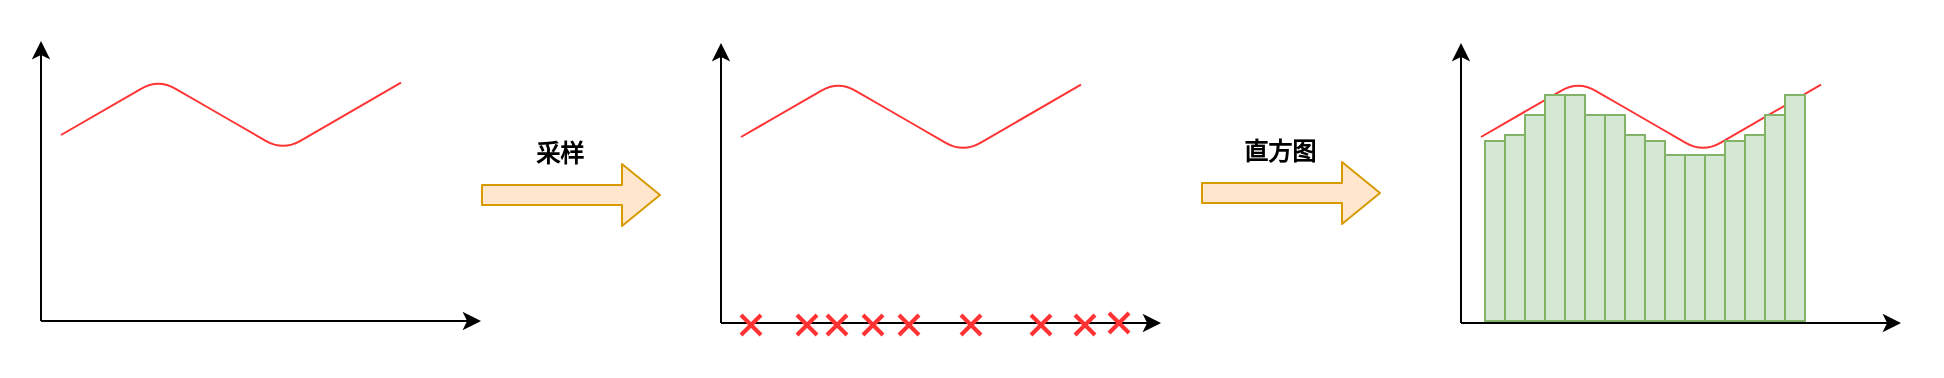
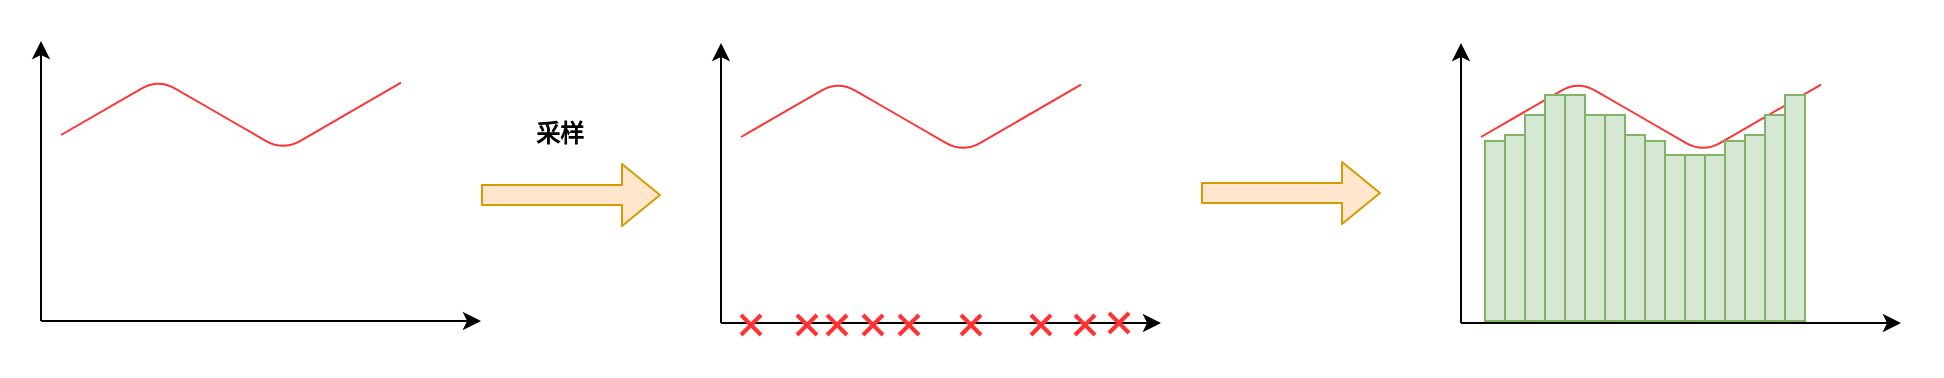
(1281, 153) -> none
(561, 155) -> (561, 135)
